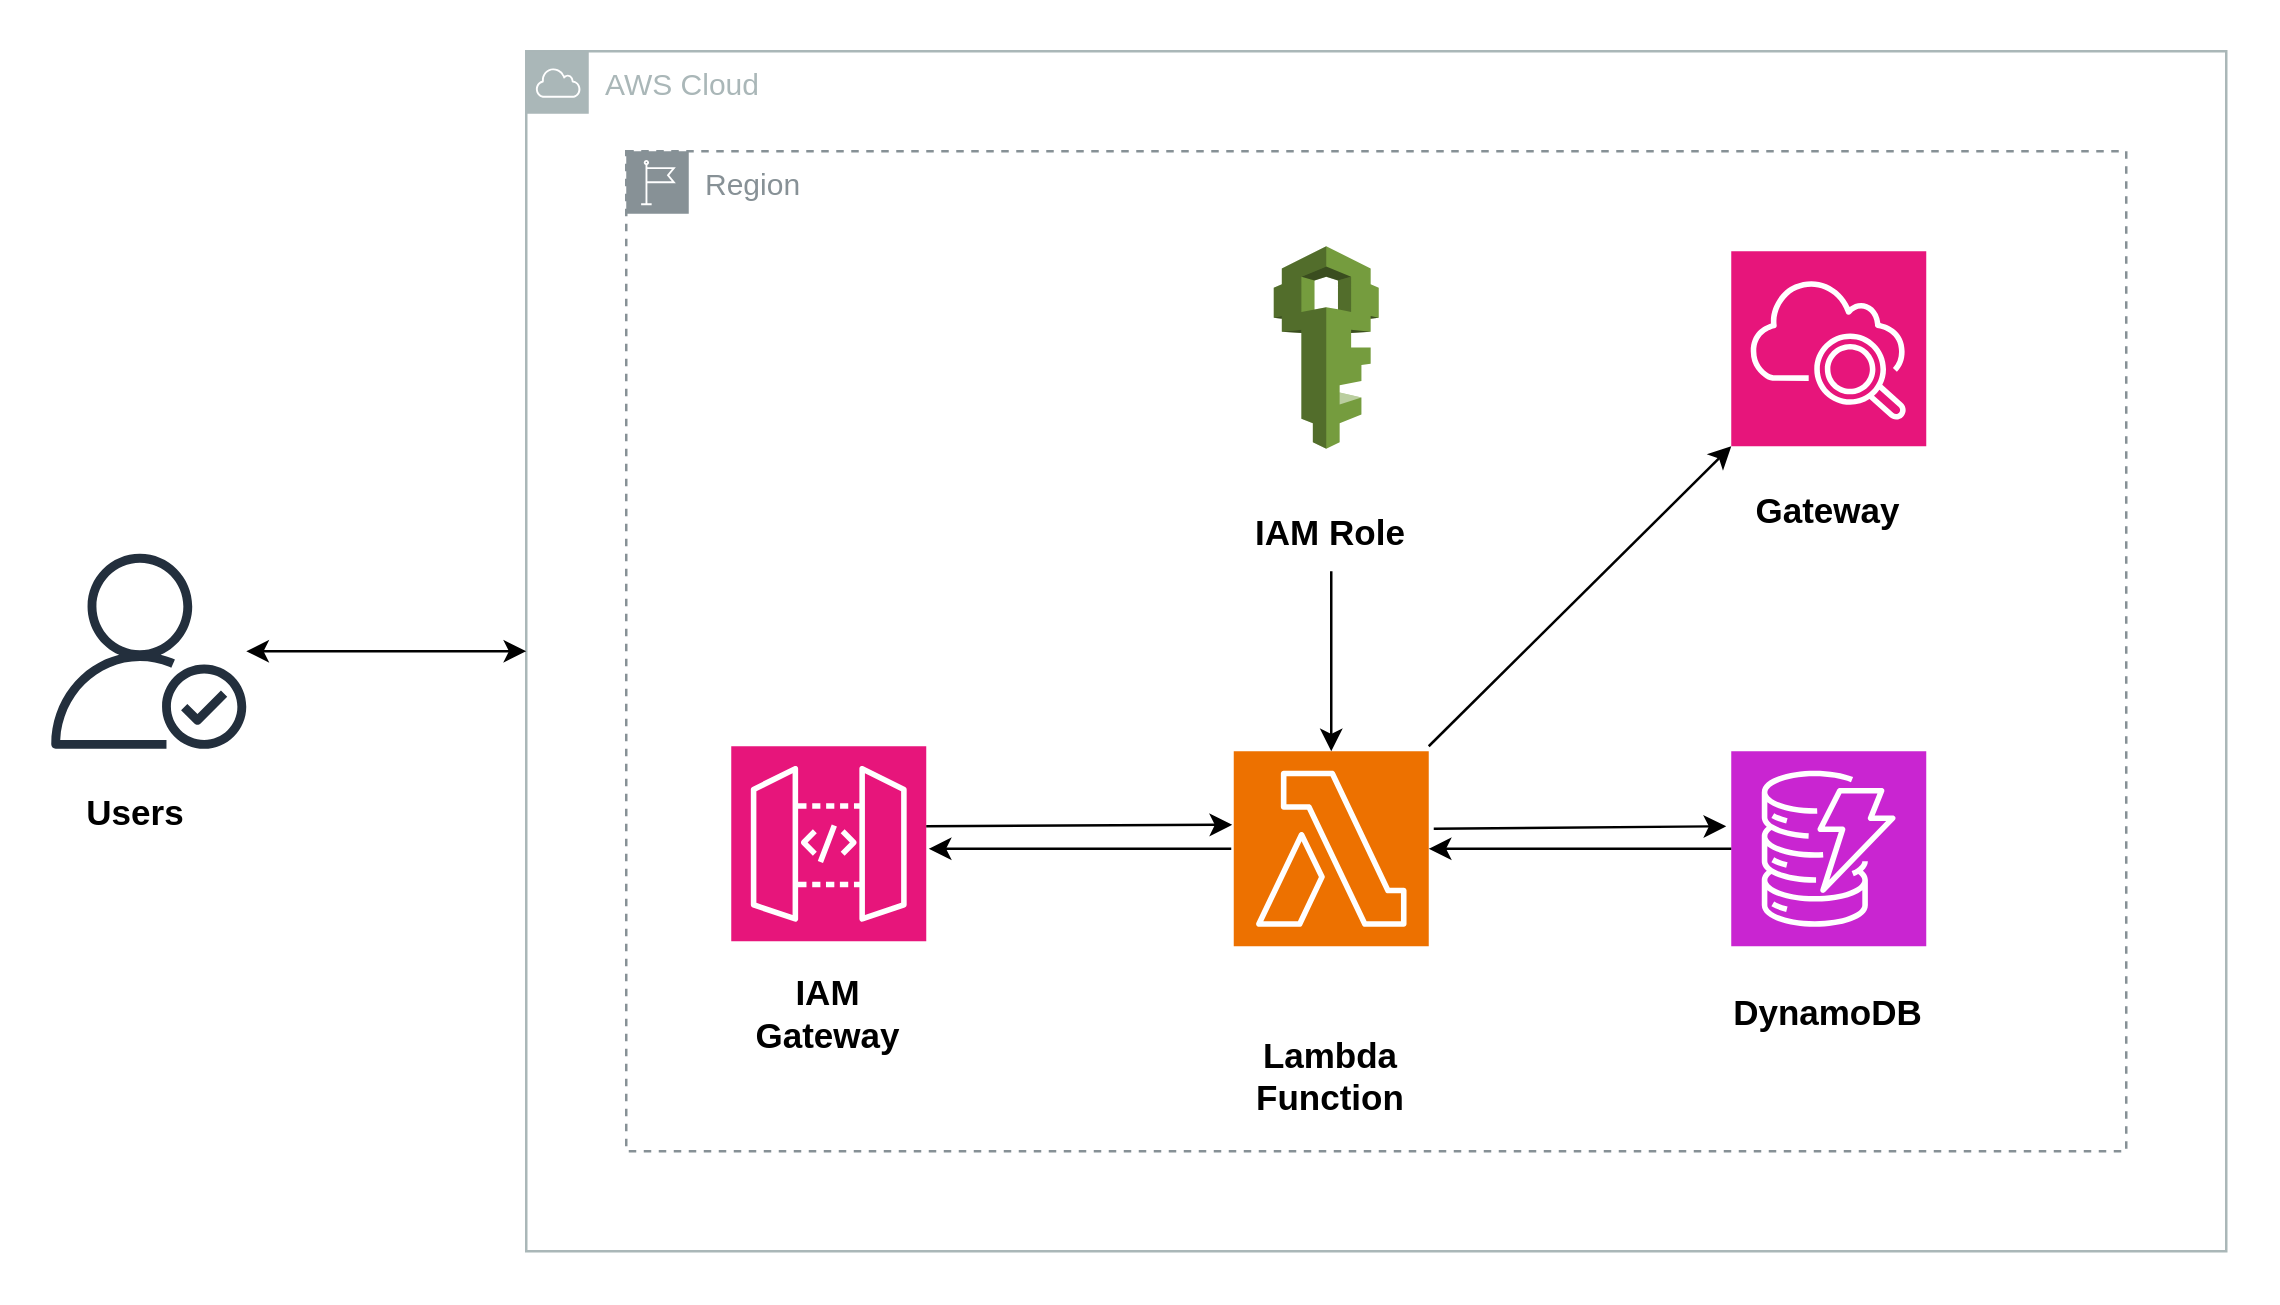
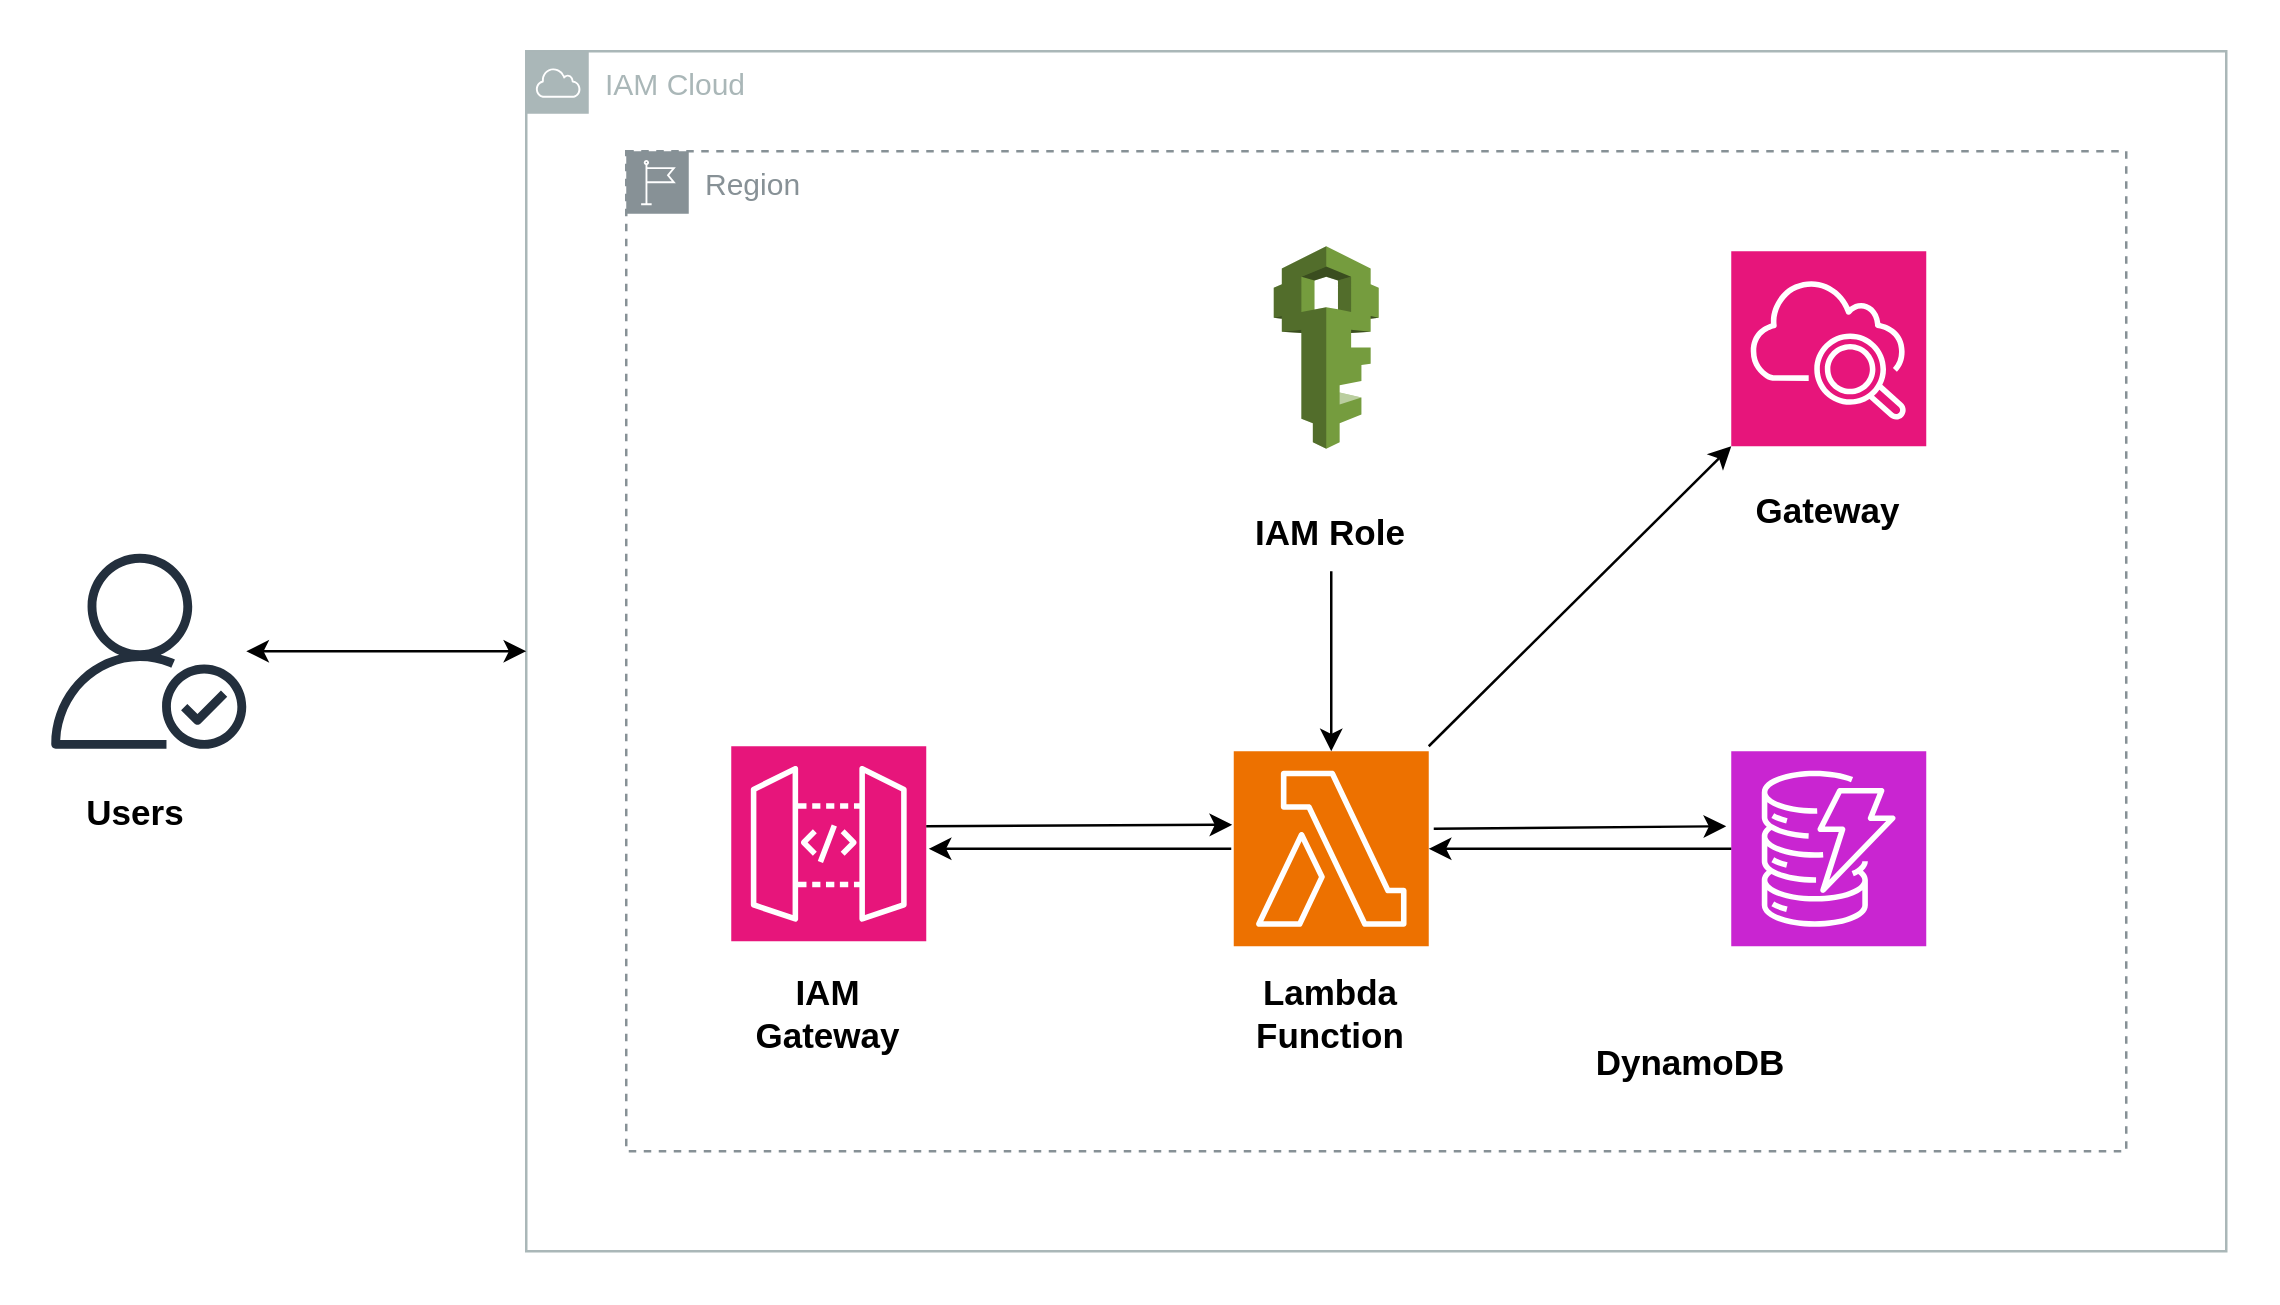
(674, 87) -> (674, 87)
(1829, 1014) -> (1691, 1064)
(1331, 1076) -> (1331, 1014)
